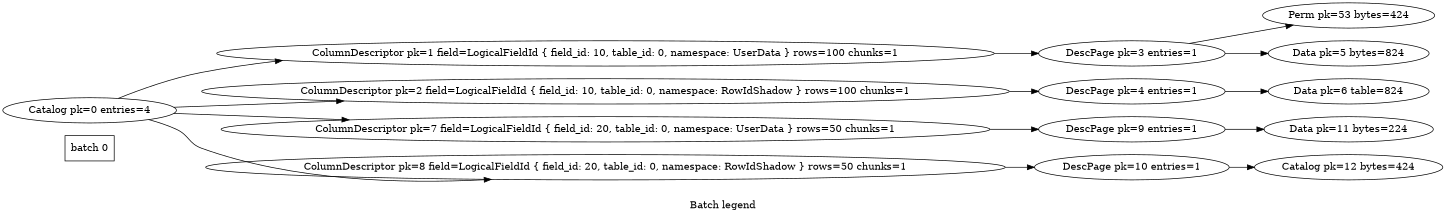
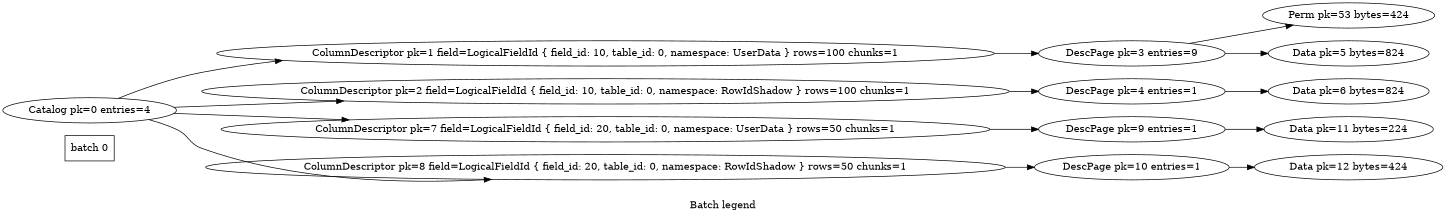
(1132, 53) -> (1132, 53)
(1349, 91) -> (1349, 91)
(1349, 167) -> (1349, 167)
